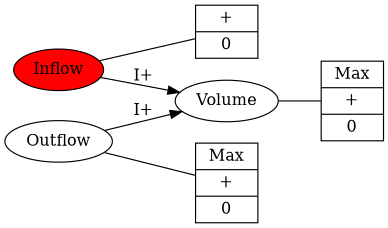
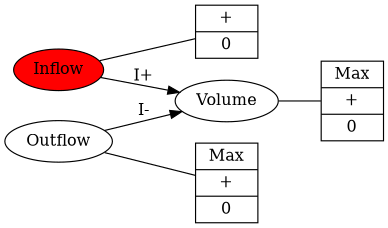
(144, 111) -> (144, 111)
